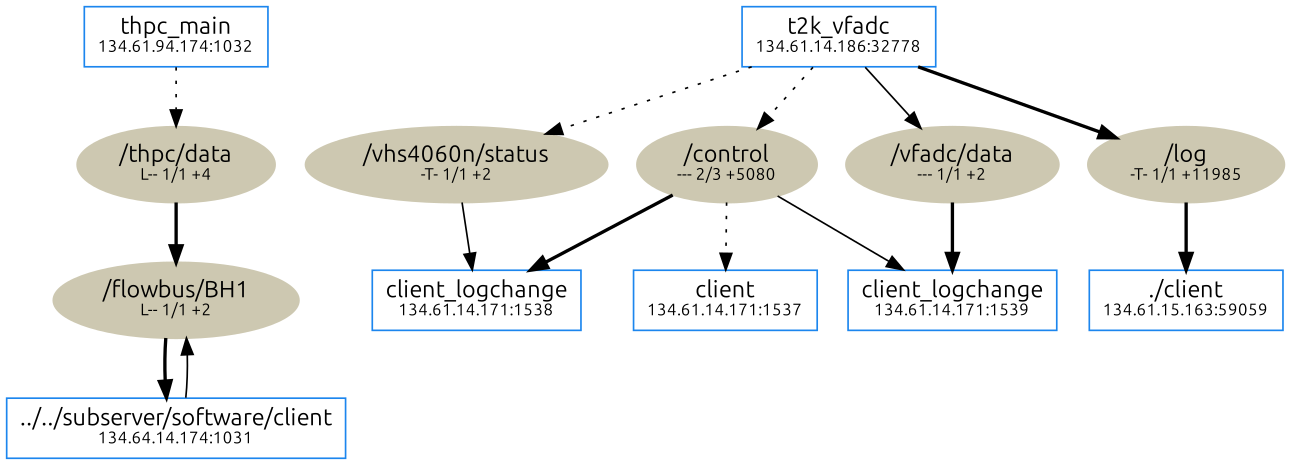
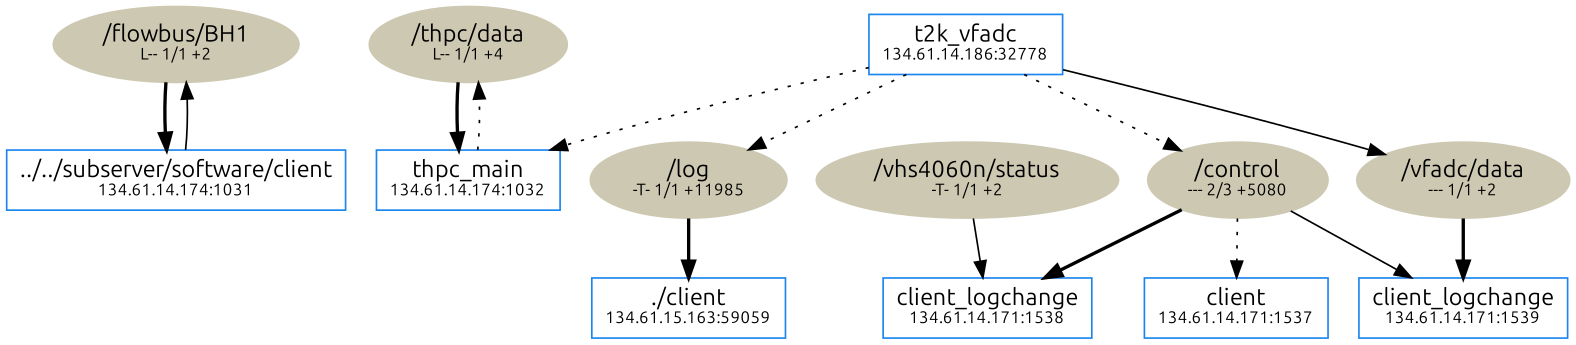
(176, 47) -> (468, 190)
(657, 98) -> (717, 104)
(1009, 99) -> (835, 109)
(176, 224) -> (457, 108)
(176, 438) -> (176, 190)
